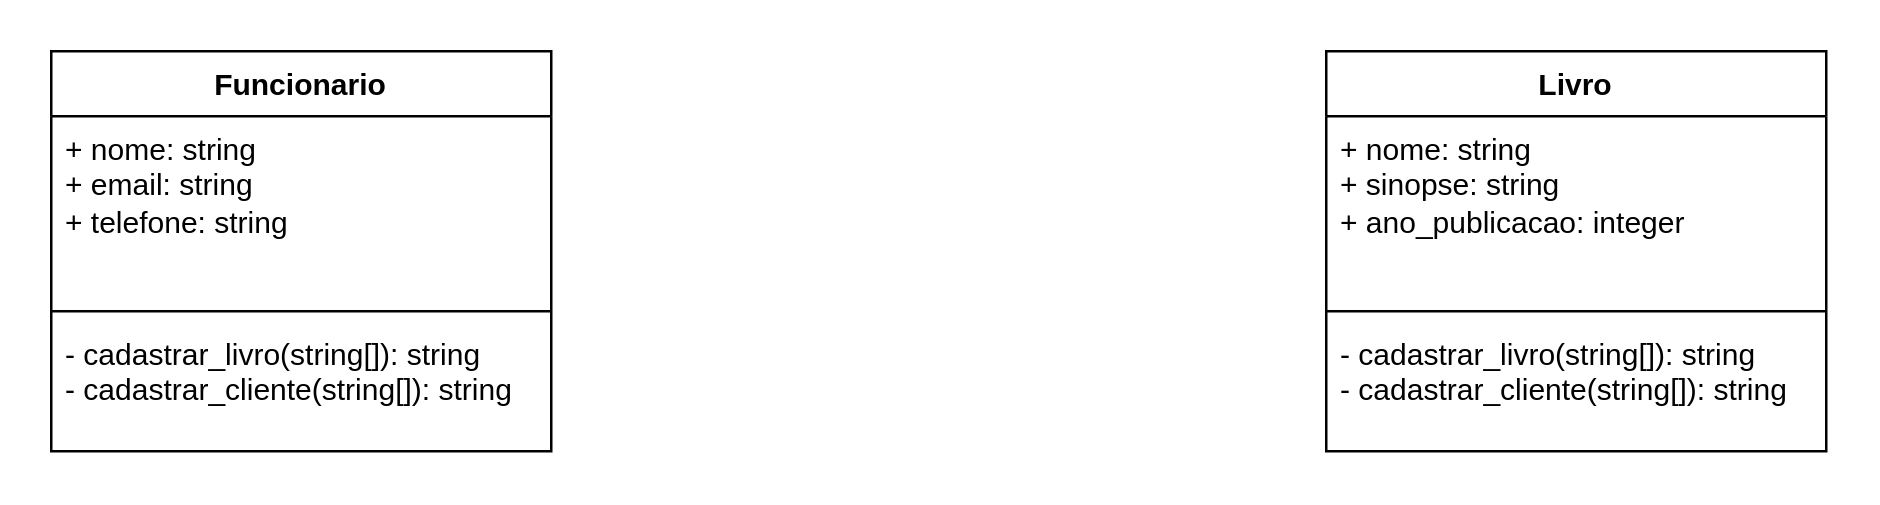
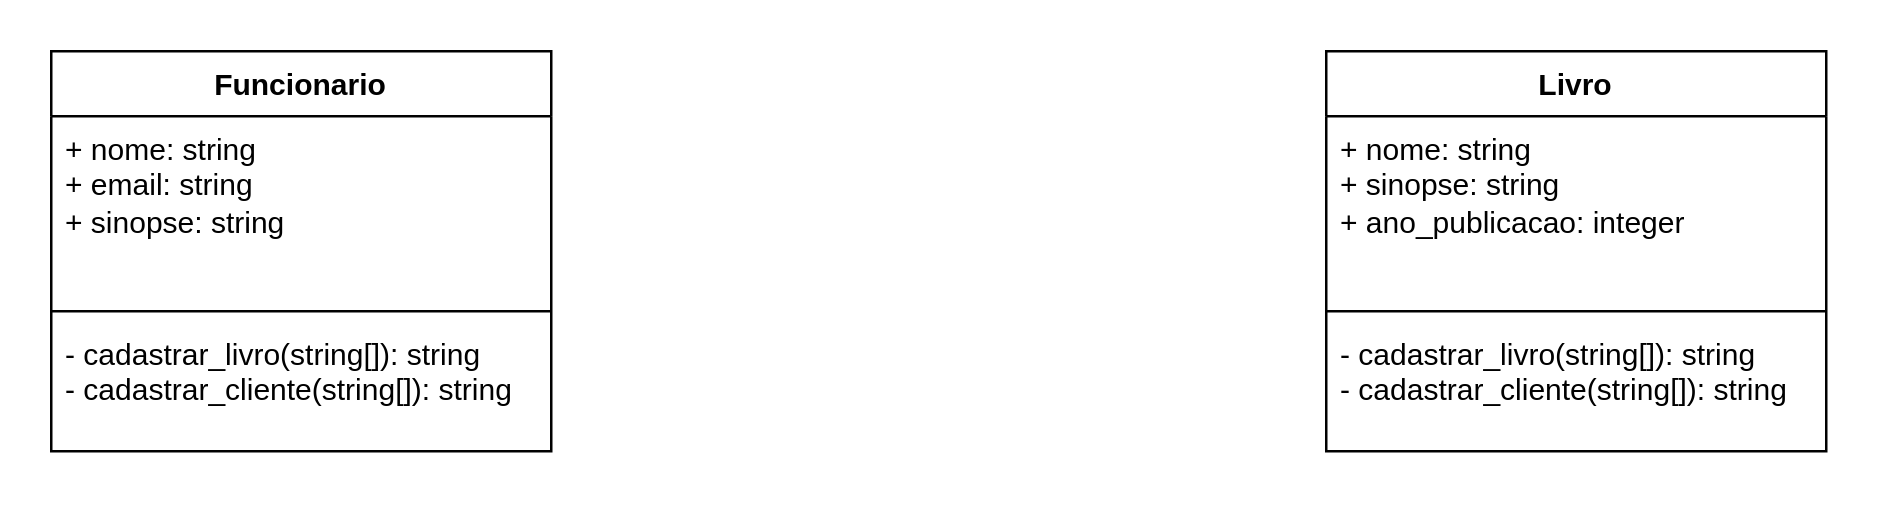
(198, 188) -> (190, 188)
